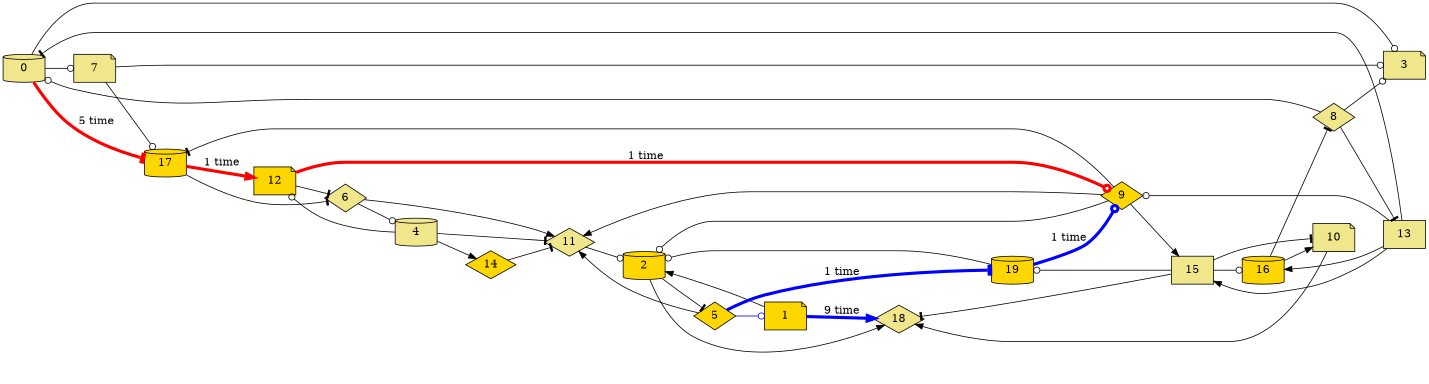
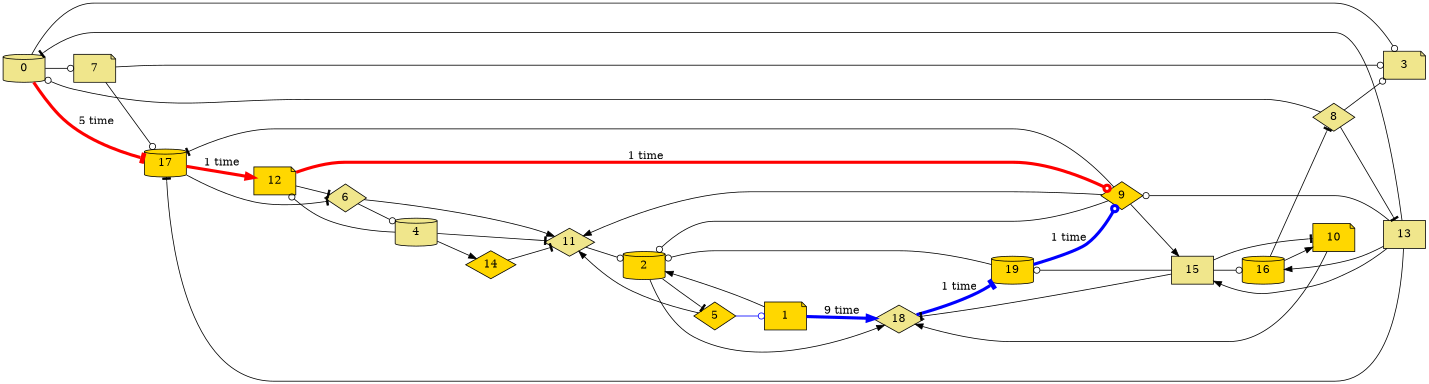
(1334, 238) -> (1334, 238)
(855, 279) -> (954, 303)
none -> (762, 381)
